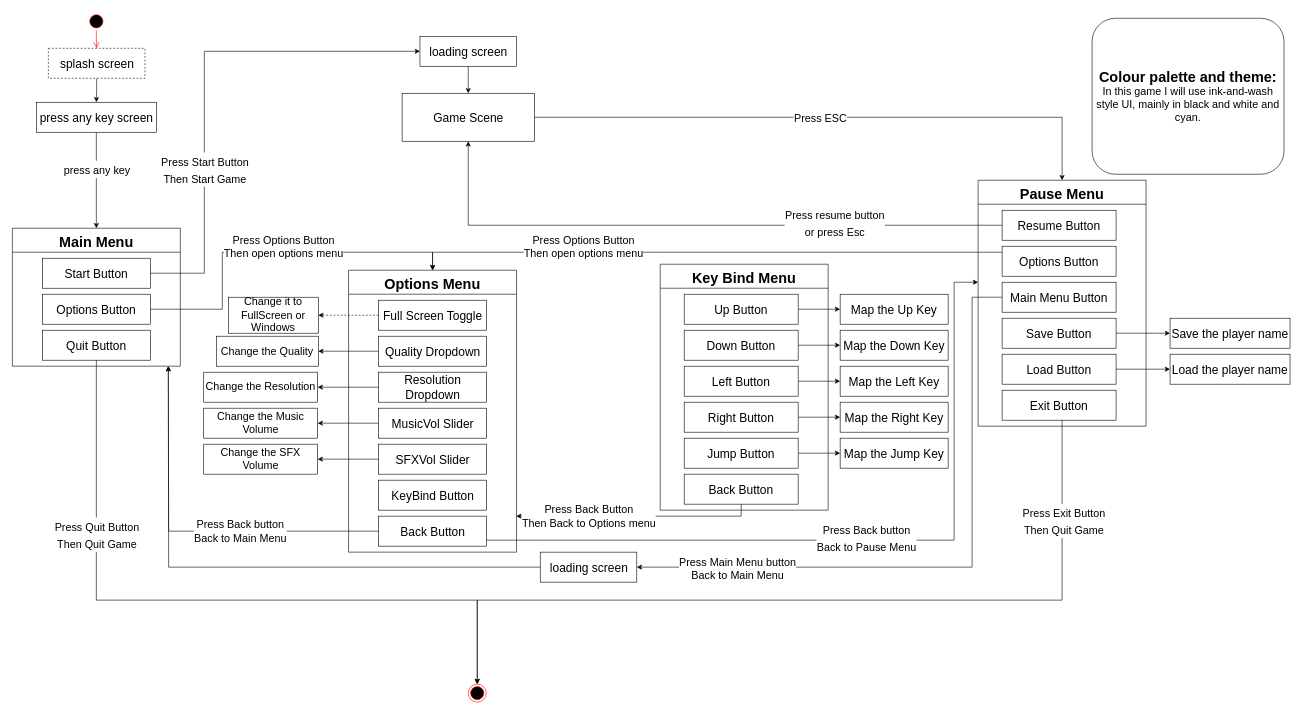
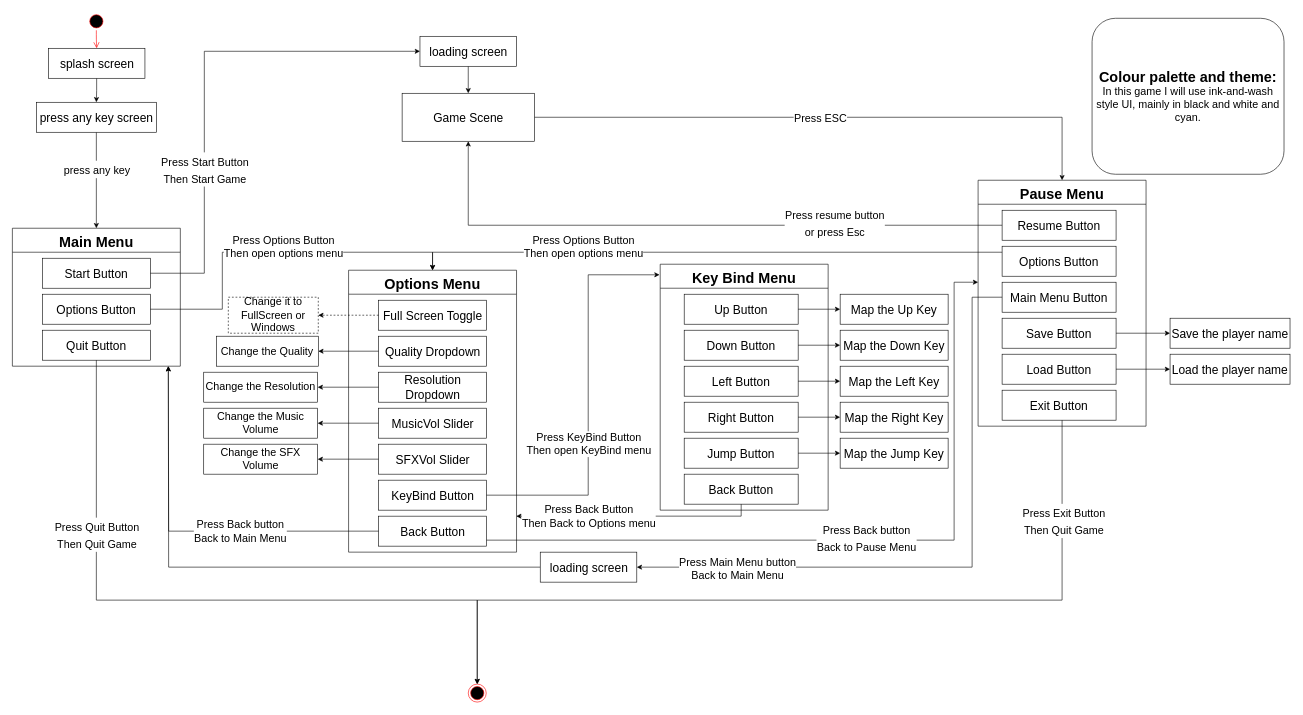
(97, 63) -> (97, 63)
(273, 315) -> (273, 315)
none -> (588, 444)
